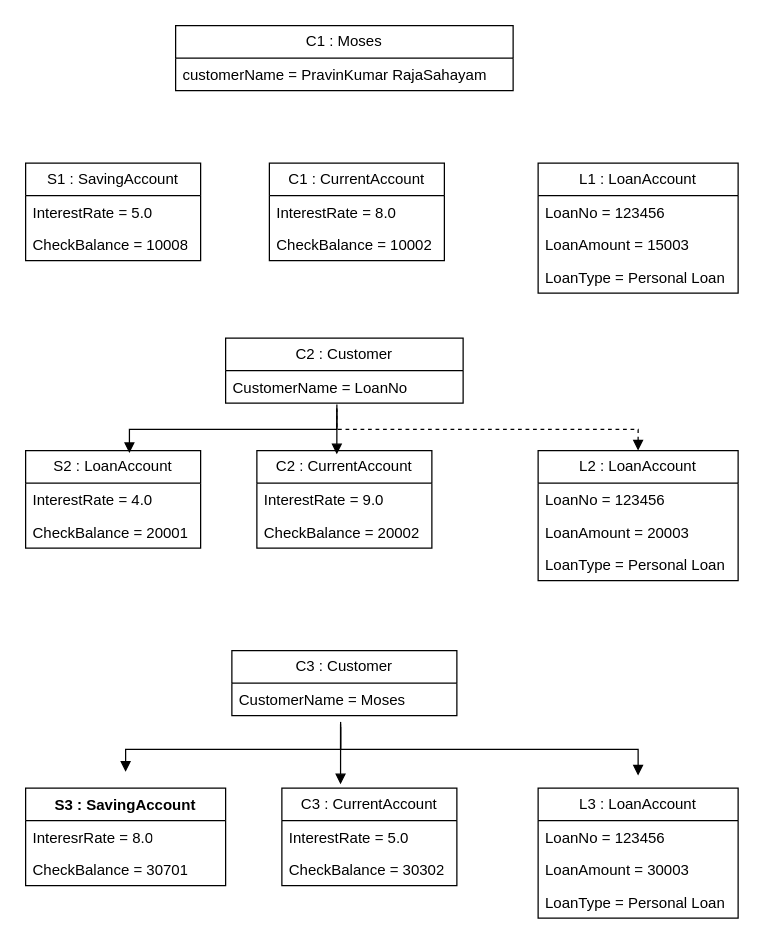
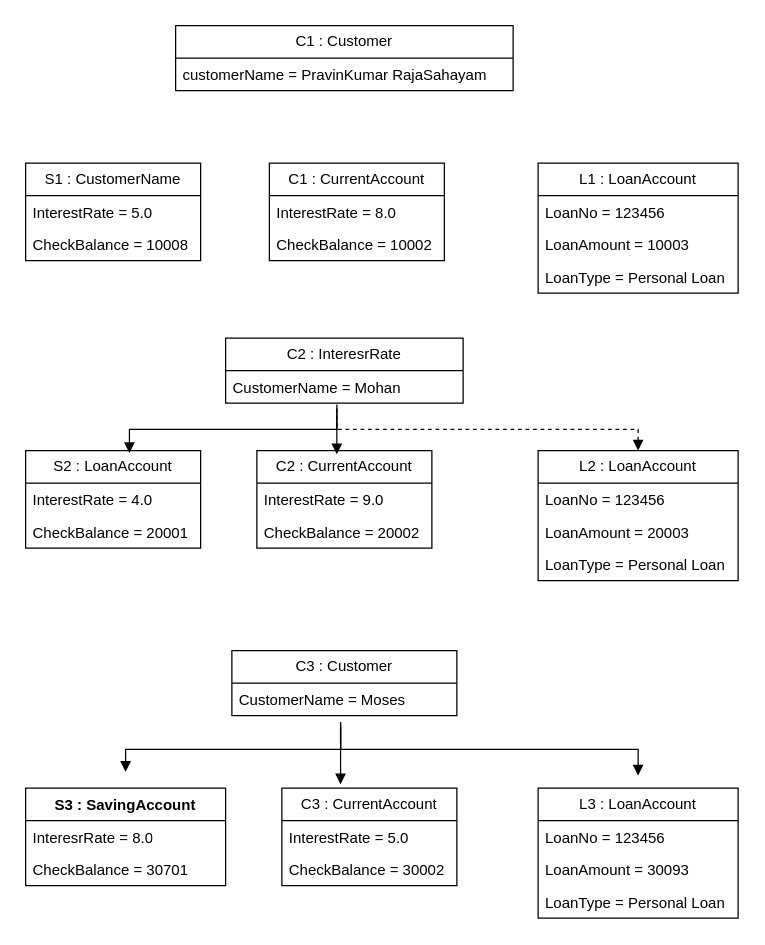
(344, 42) -> (344, 42)
(113, 179) -> (113, 179)
(617, 246) -> (617, 246)
(344, 354) -> (344, 354)
(317, 388) -> (313, 388)
(368, 871) -> (368, 871)
(617, 871) -> (617, 871)
